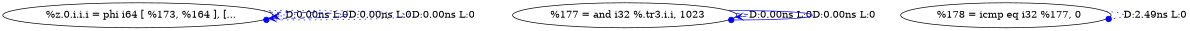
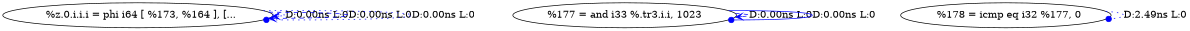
(625, 15) -> (625, 15)
